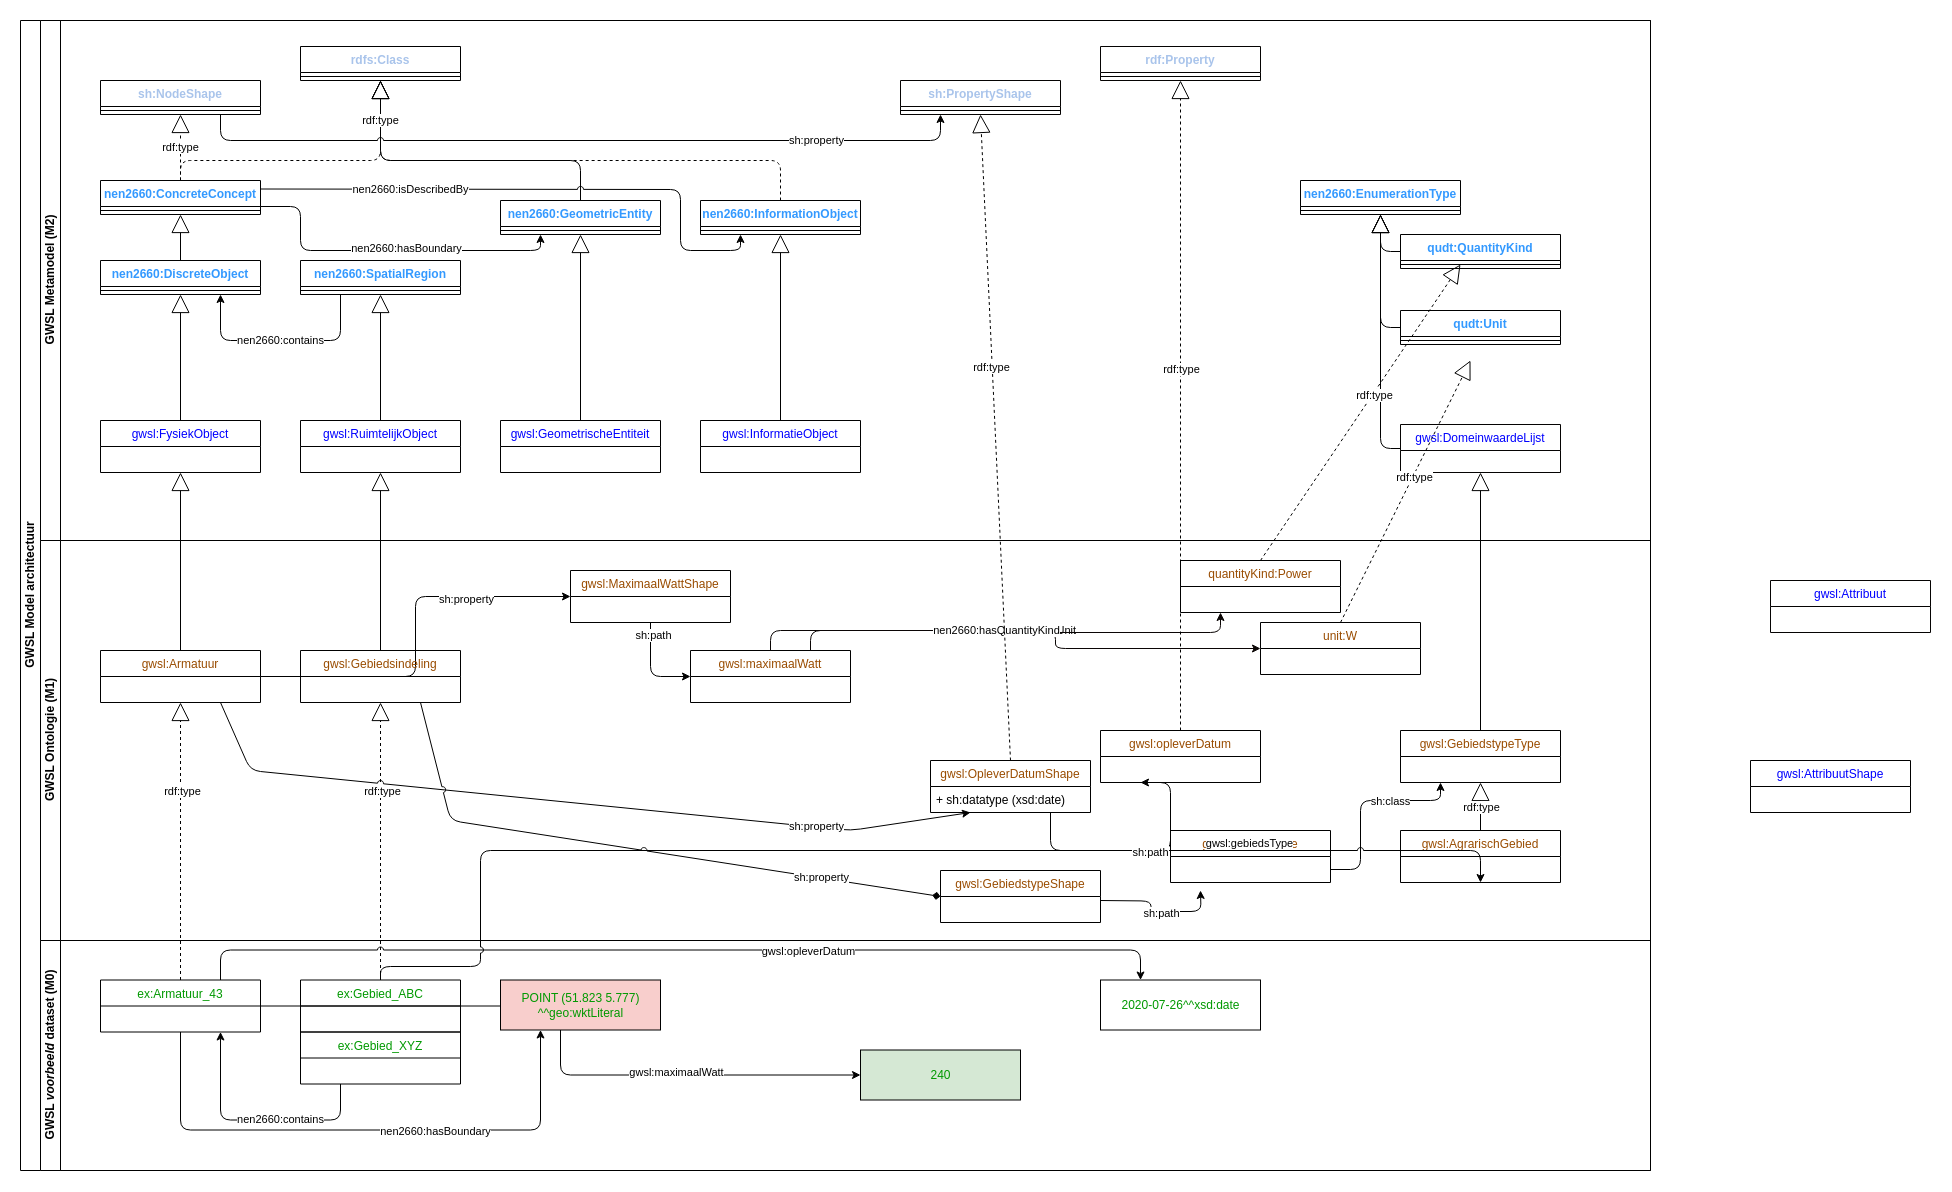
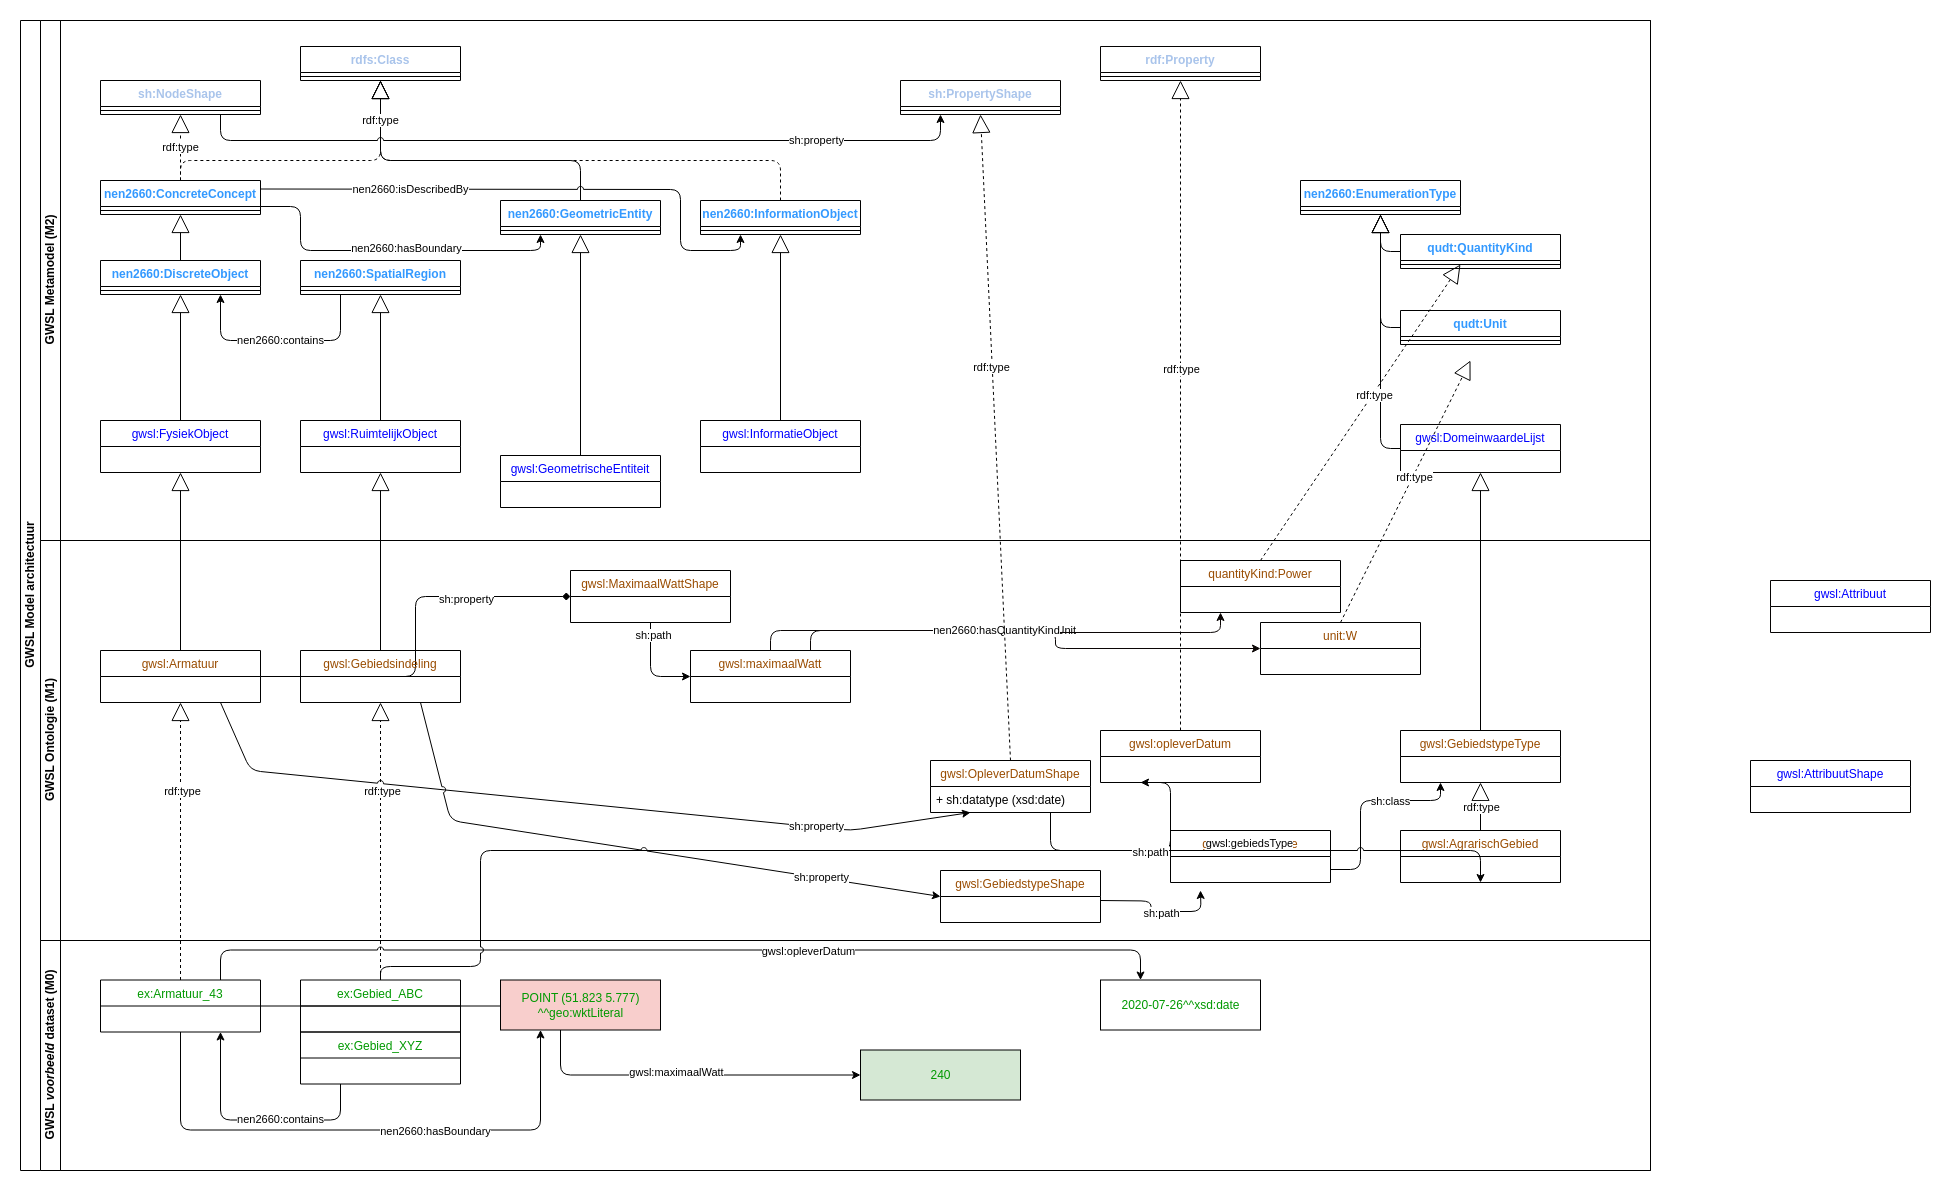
(581, 447) -> (581, 482)
(562, 597) -> (562, 597)
(931, 895) -> (932, 895)
